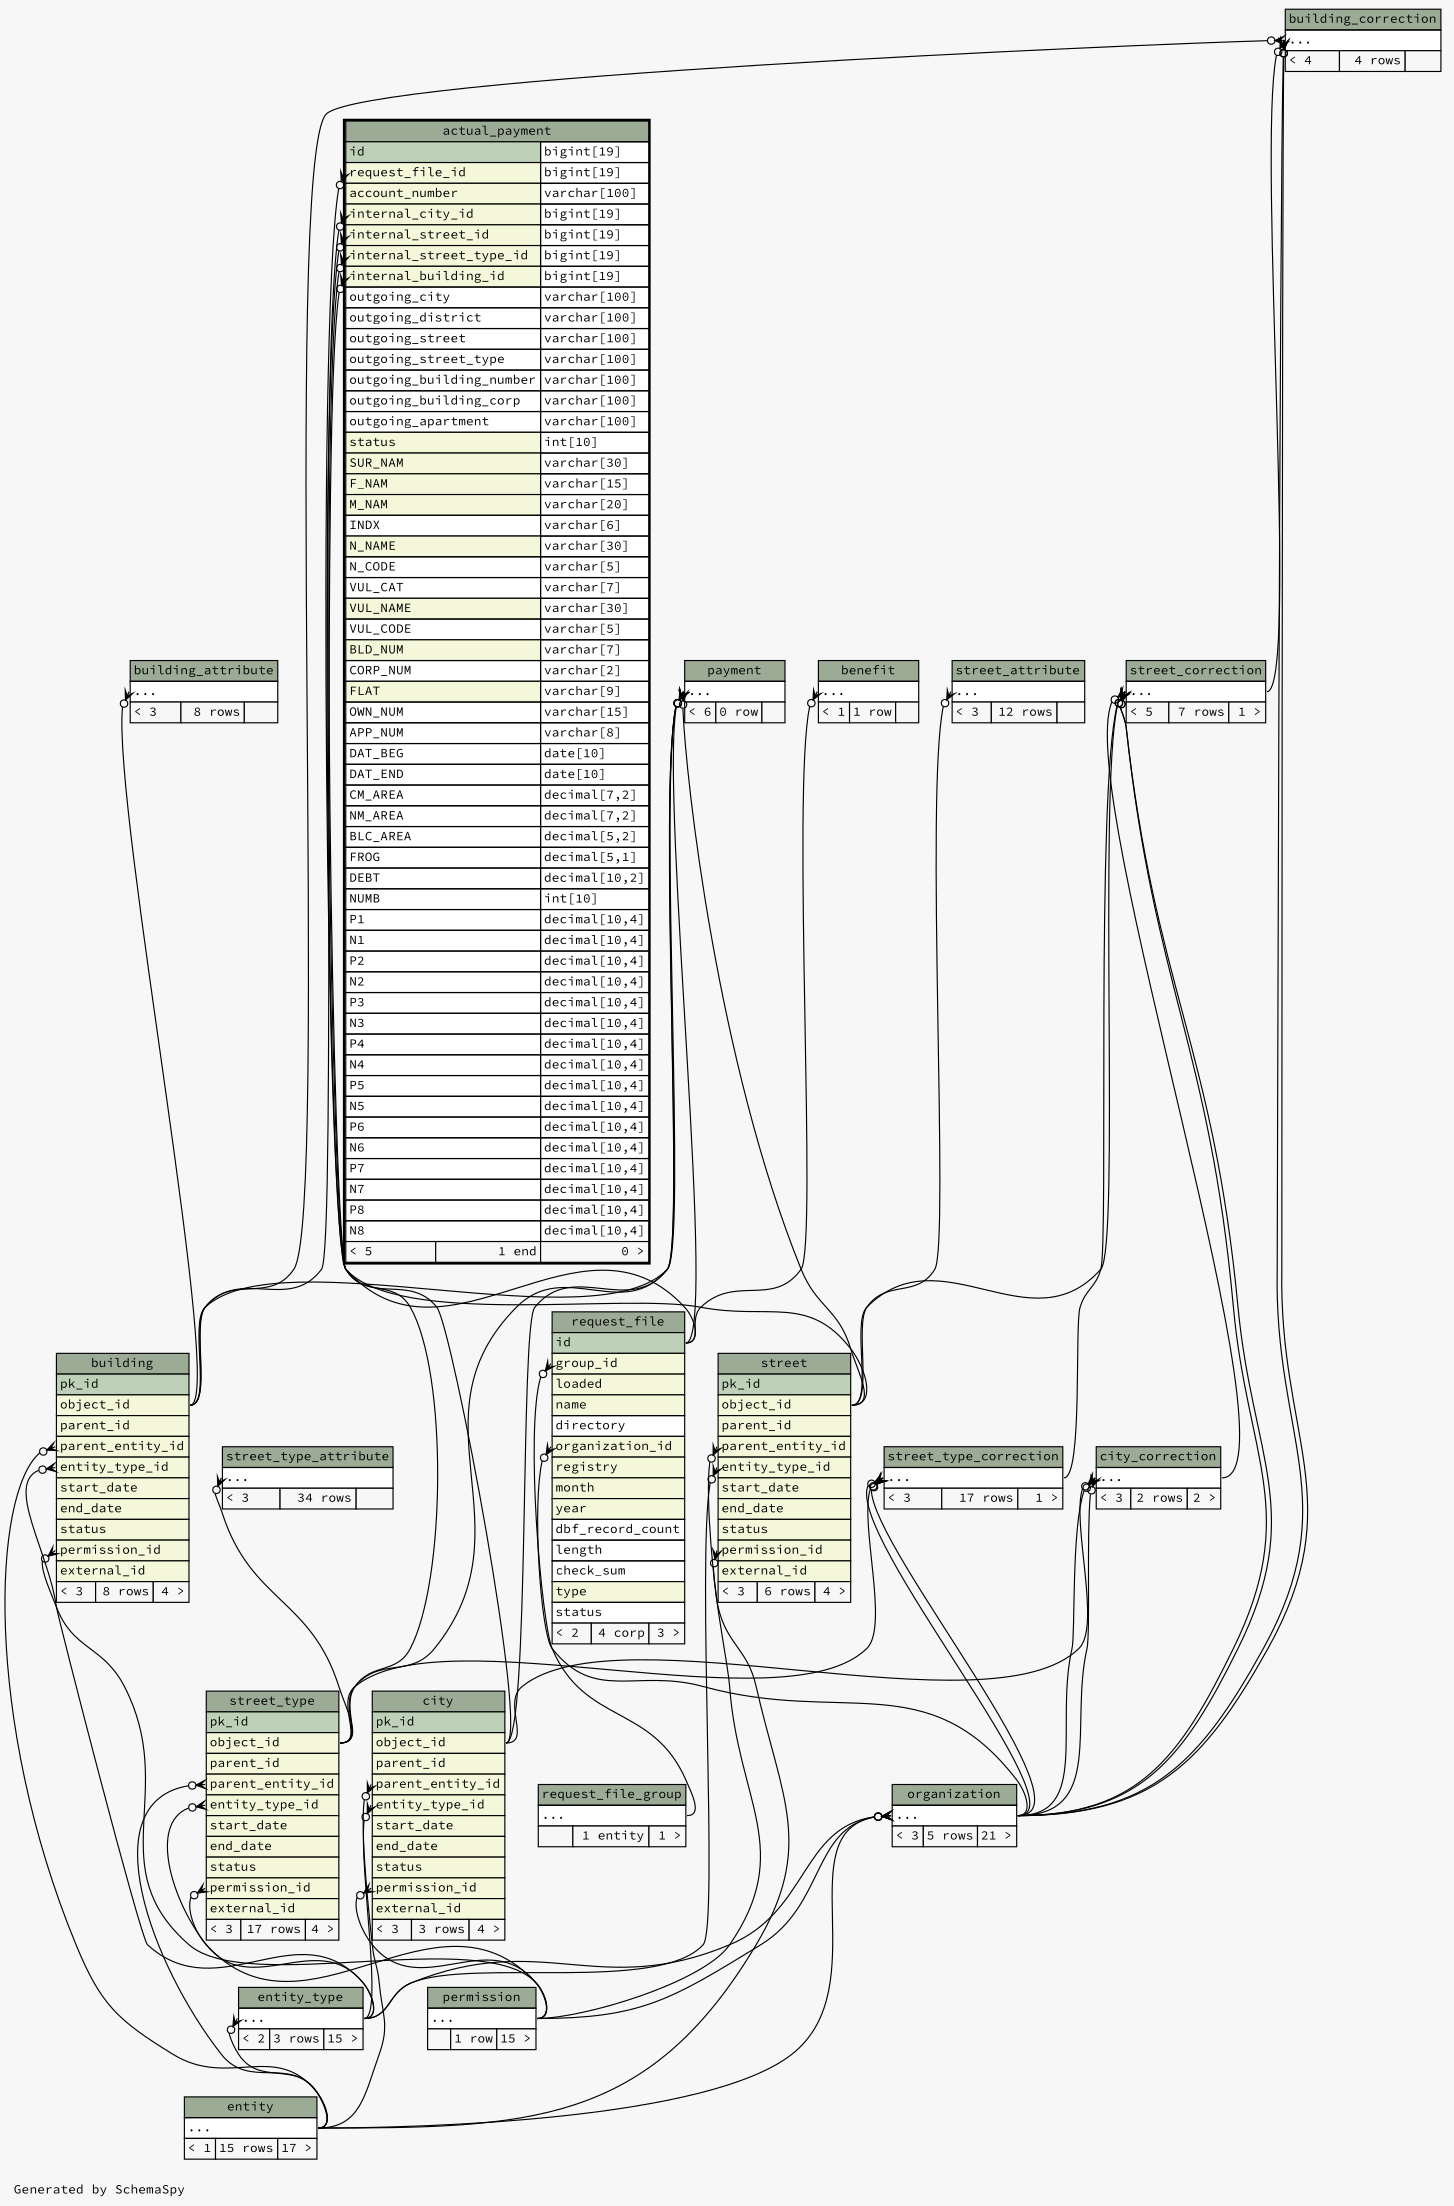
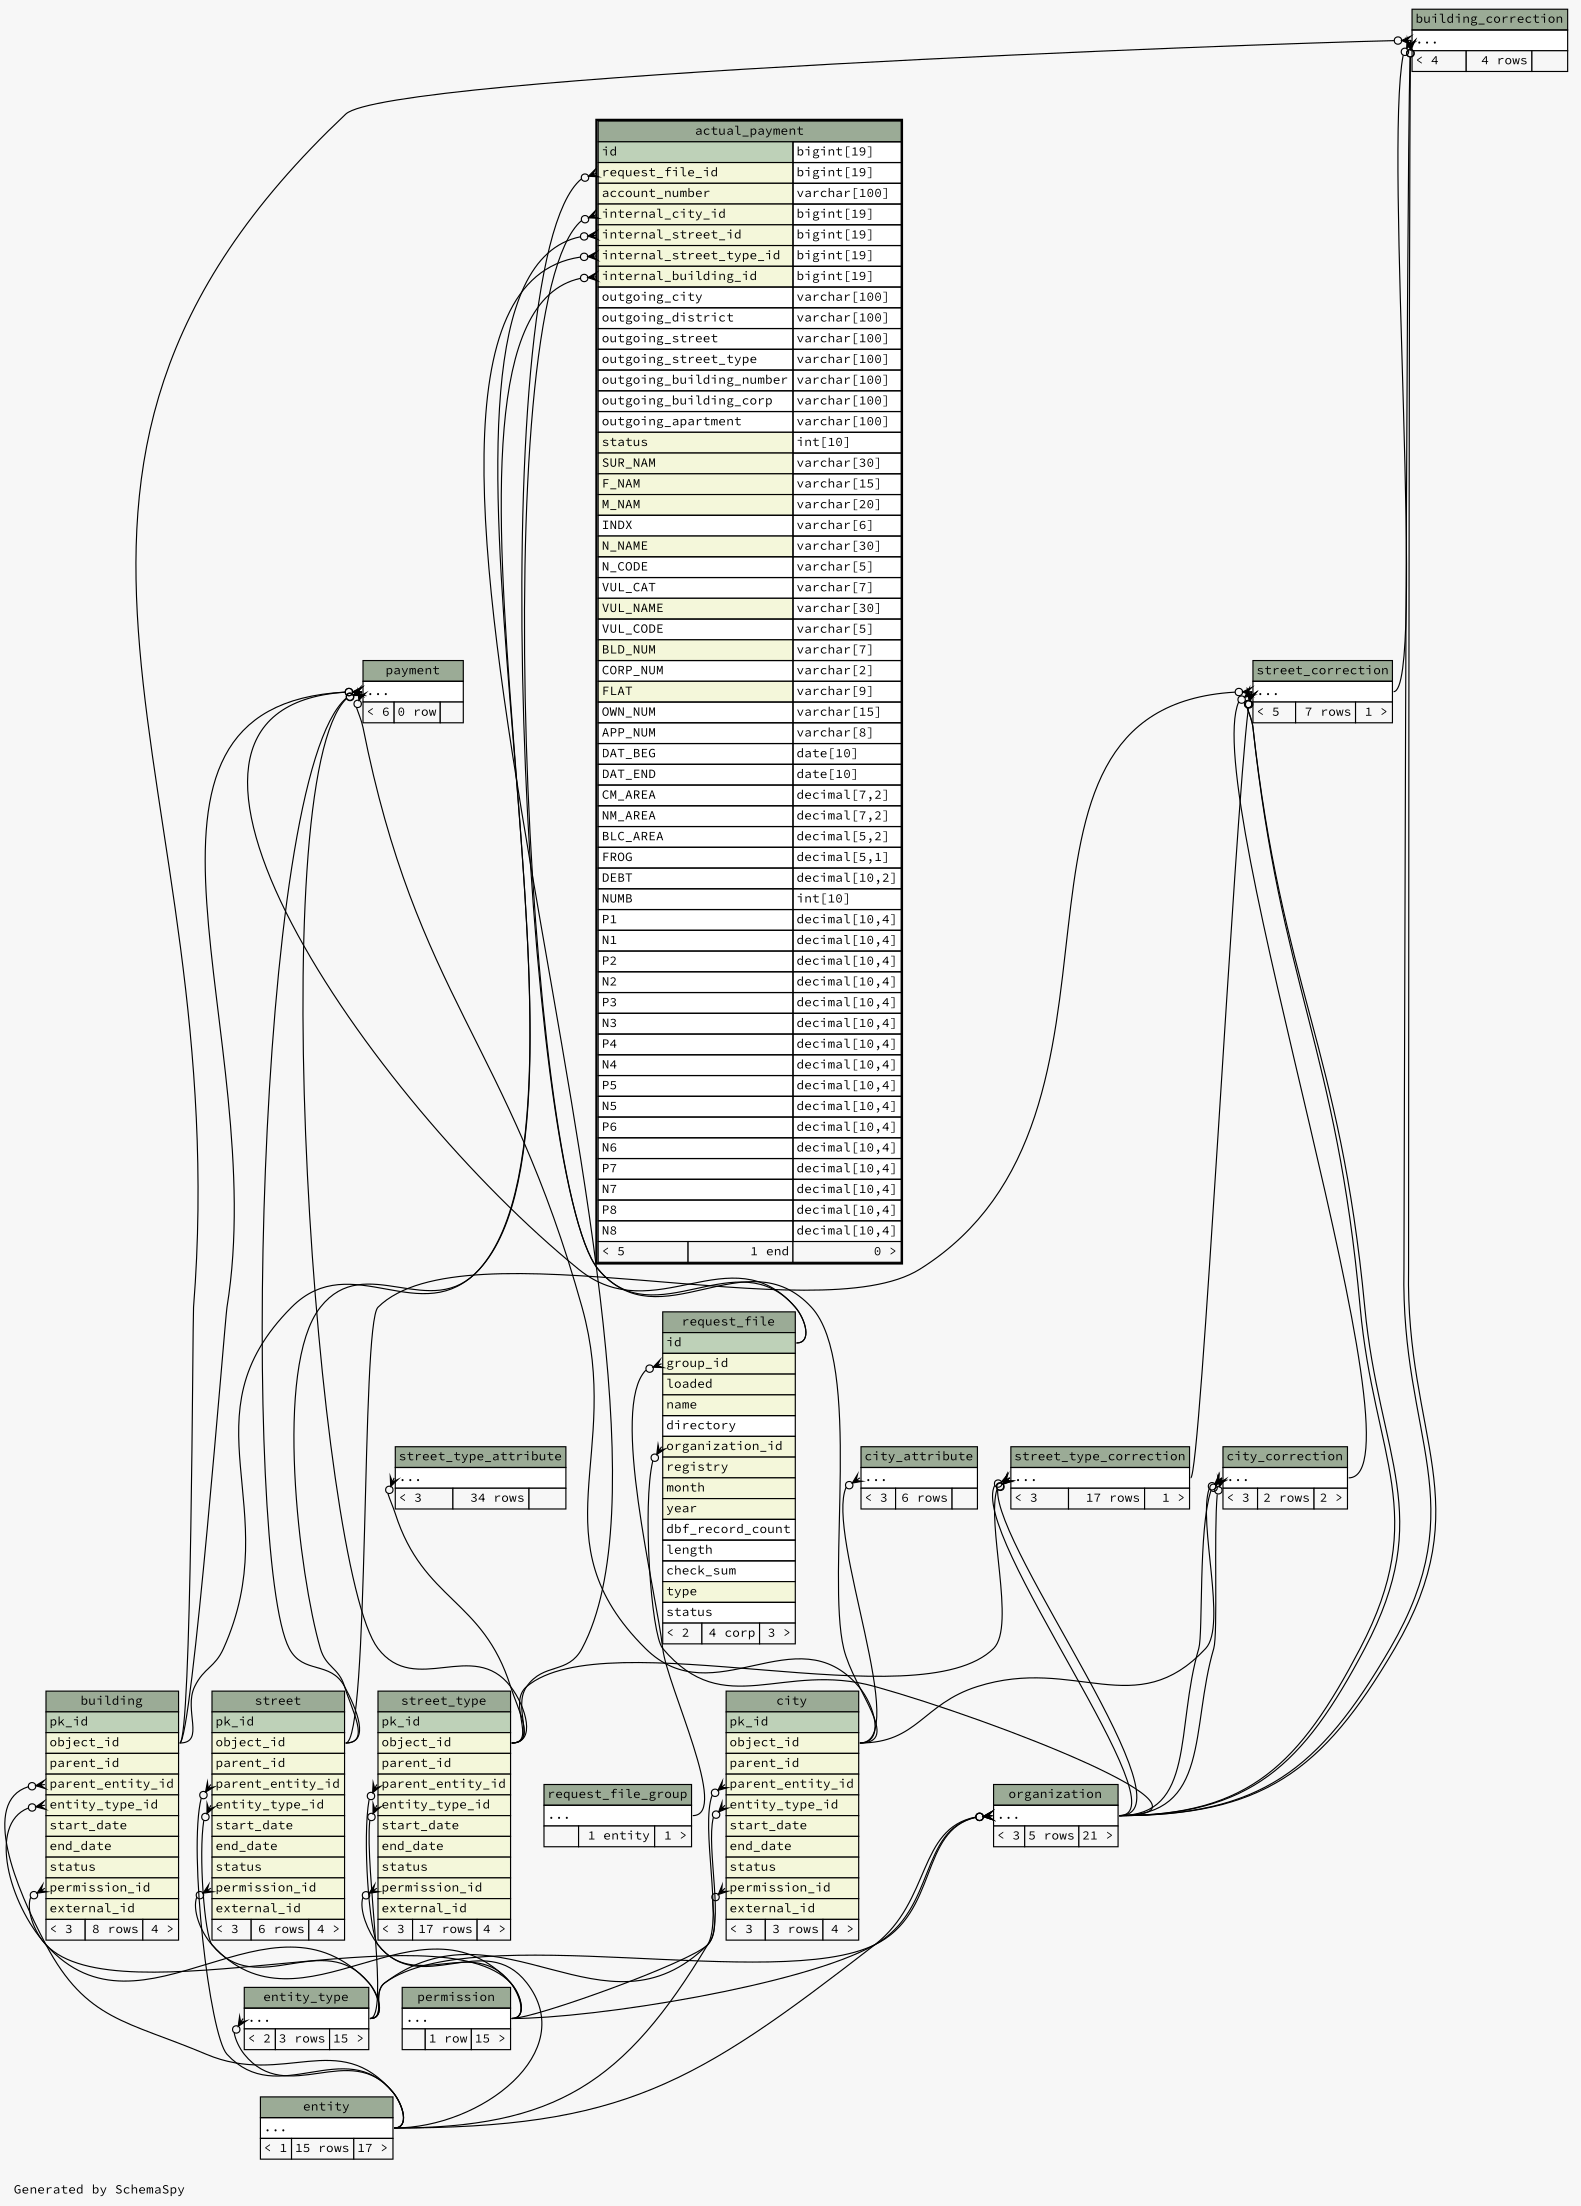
(204, 692) -> none
(868, 692) -> none
(1018, 692) -> none
none -> (919, 1478)
